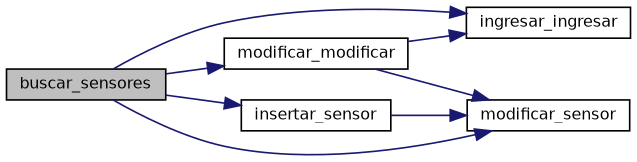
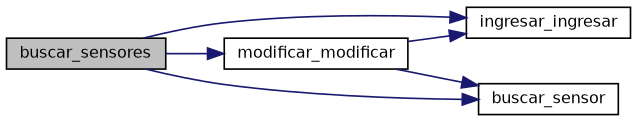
(316, 115) -> none
(548, 115) -> (548, 99)
